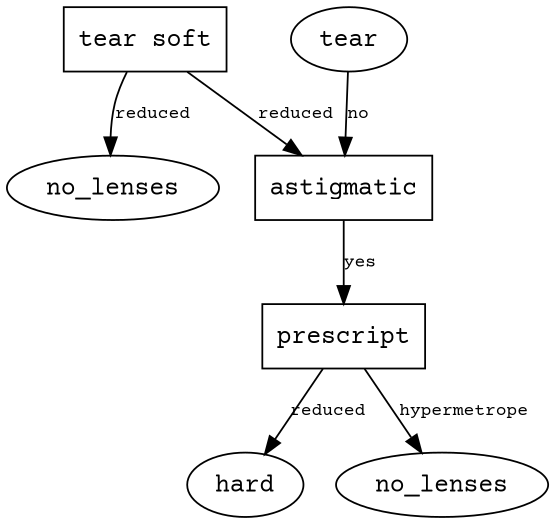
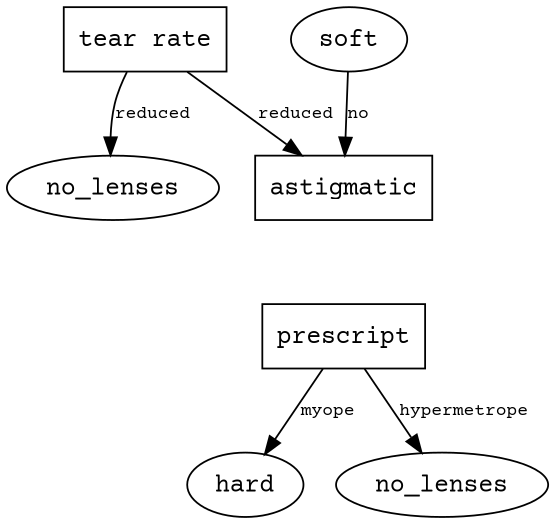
(145, 39) -> (145, 39)
(349, 39) -> (349, 39)
(344, 253) -> none
(329, 411) -> (329, 411)
